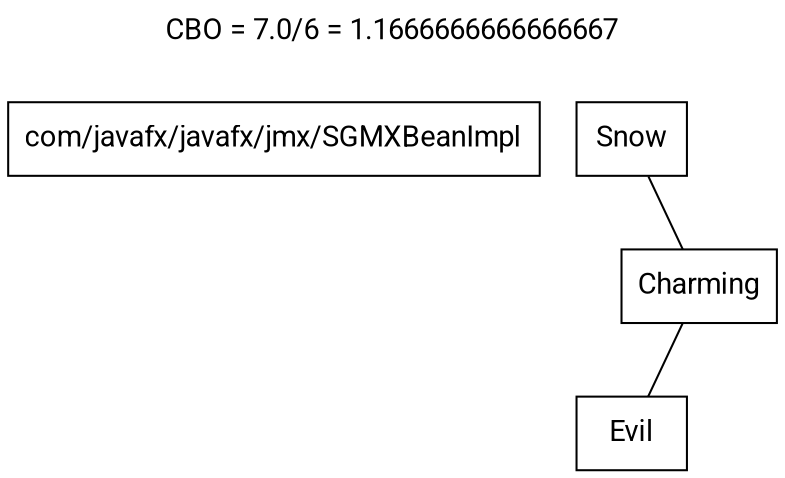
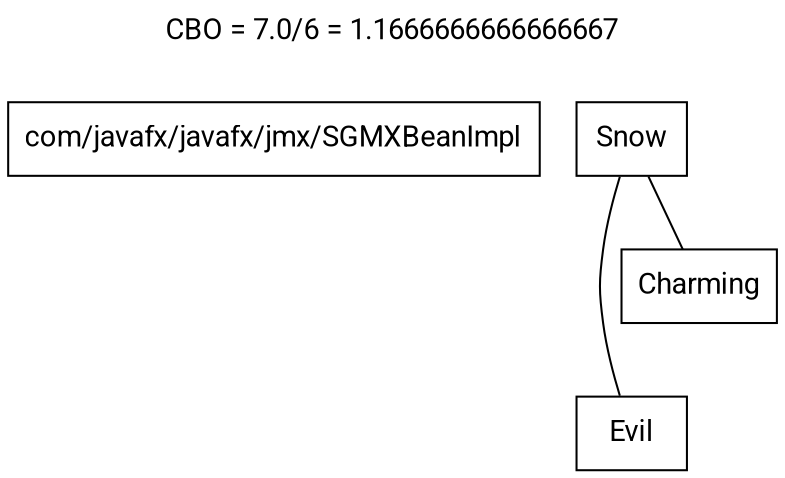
(665, 360) -> (600, 286)
